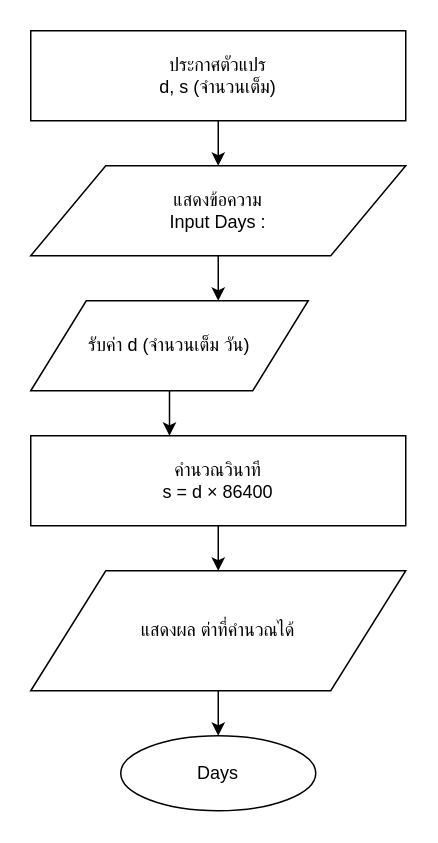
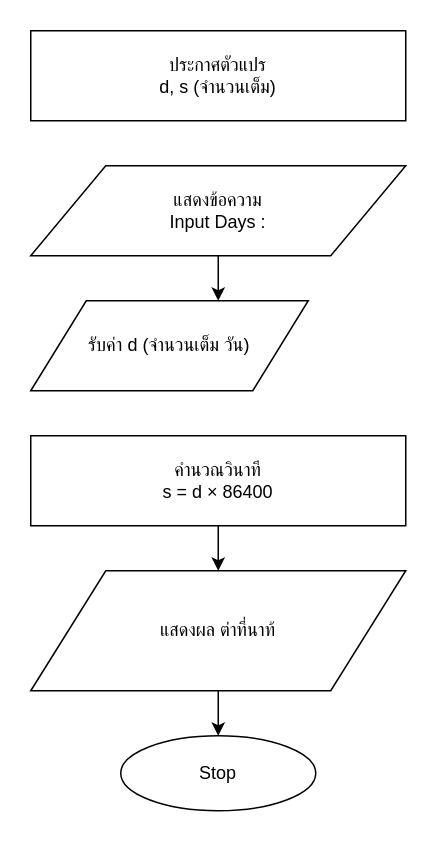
(218, 138) -> none
(170, 408) -> none
(218, 631) -> (218, 631)
(218, 773) -> (218, 773)
